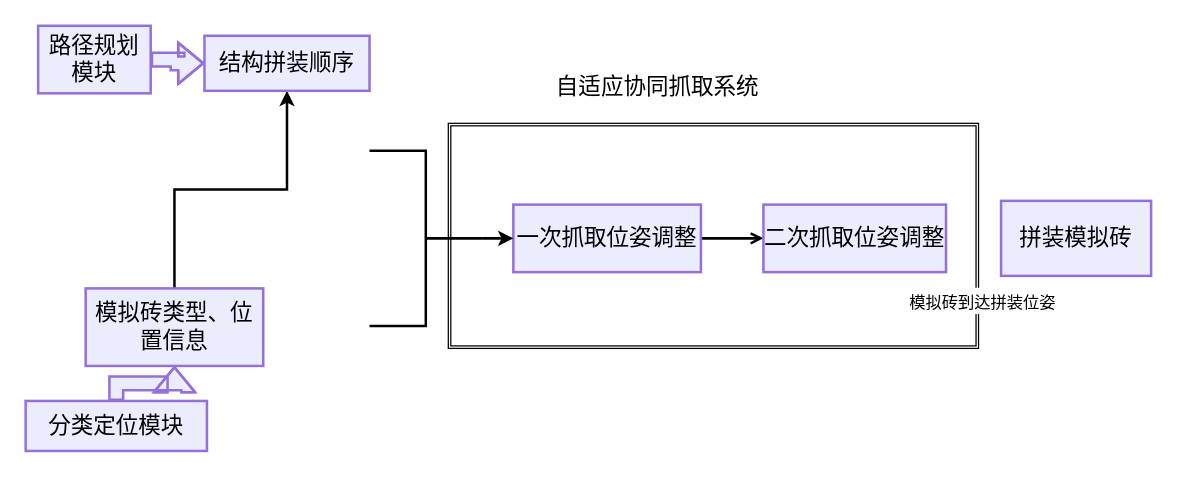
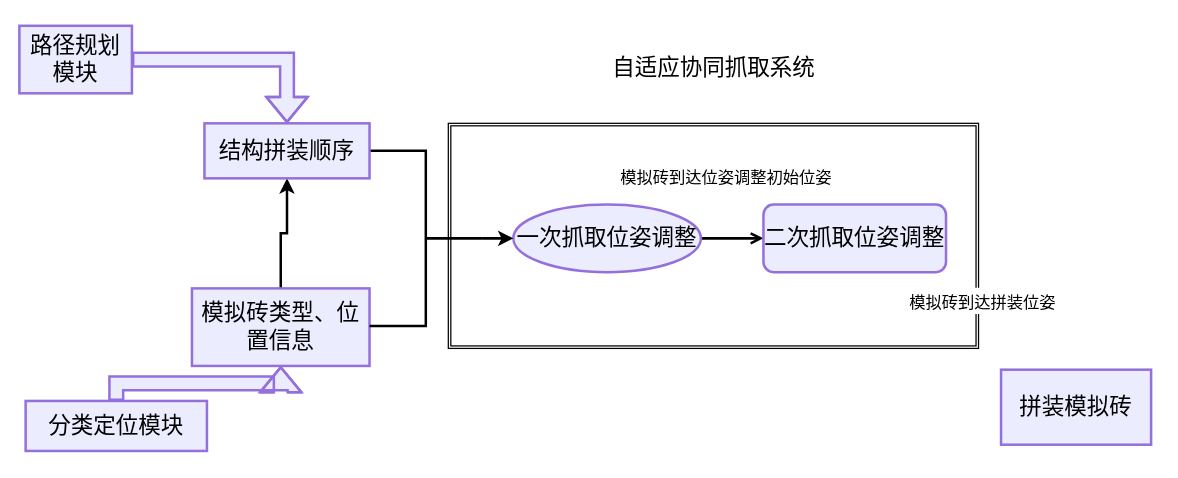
(94, 59) -> (76, 59)
(287, 63) -> (287, 151)
(657, 87) -> (713, 68)
none -> (726, 176)
(607, 238) -> (607, 238)
(854, 238) -> (854, 238)
(1076, 238) -> (1076, 407)
(174, 327) -> (281, 327)
